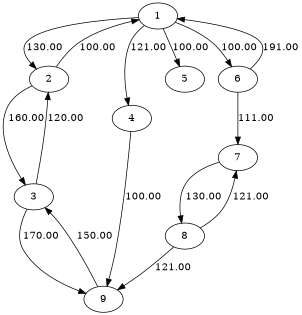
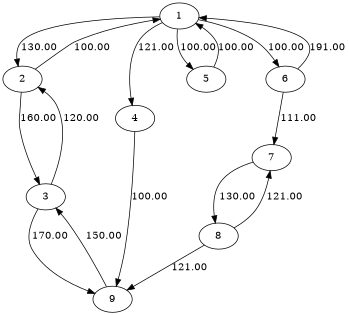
none -> (217, 44)
